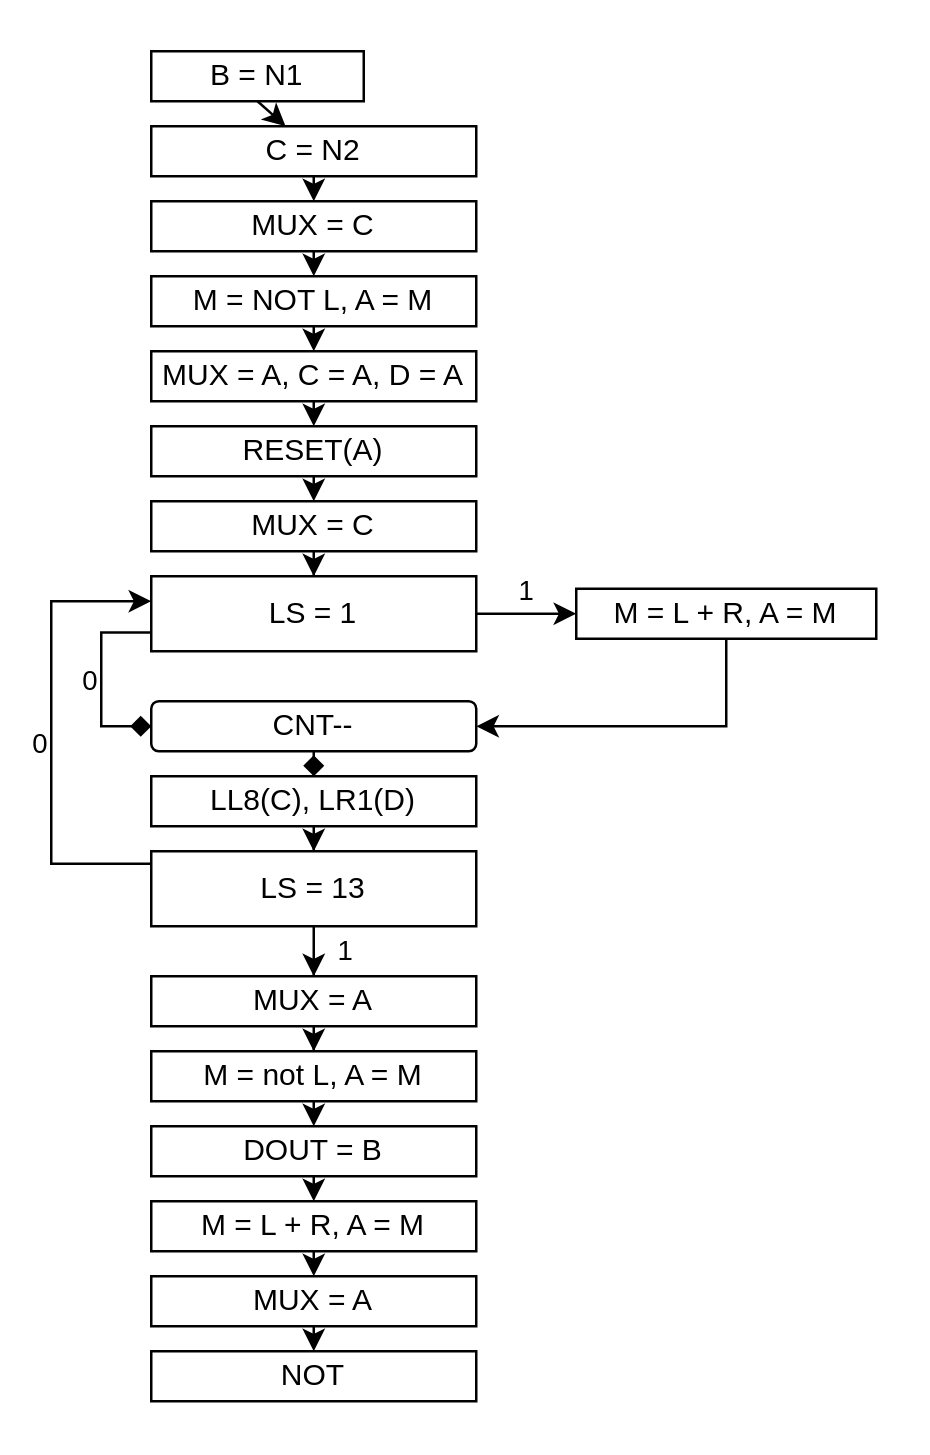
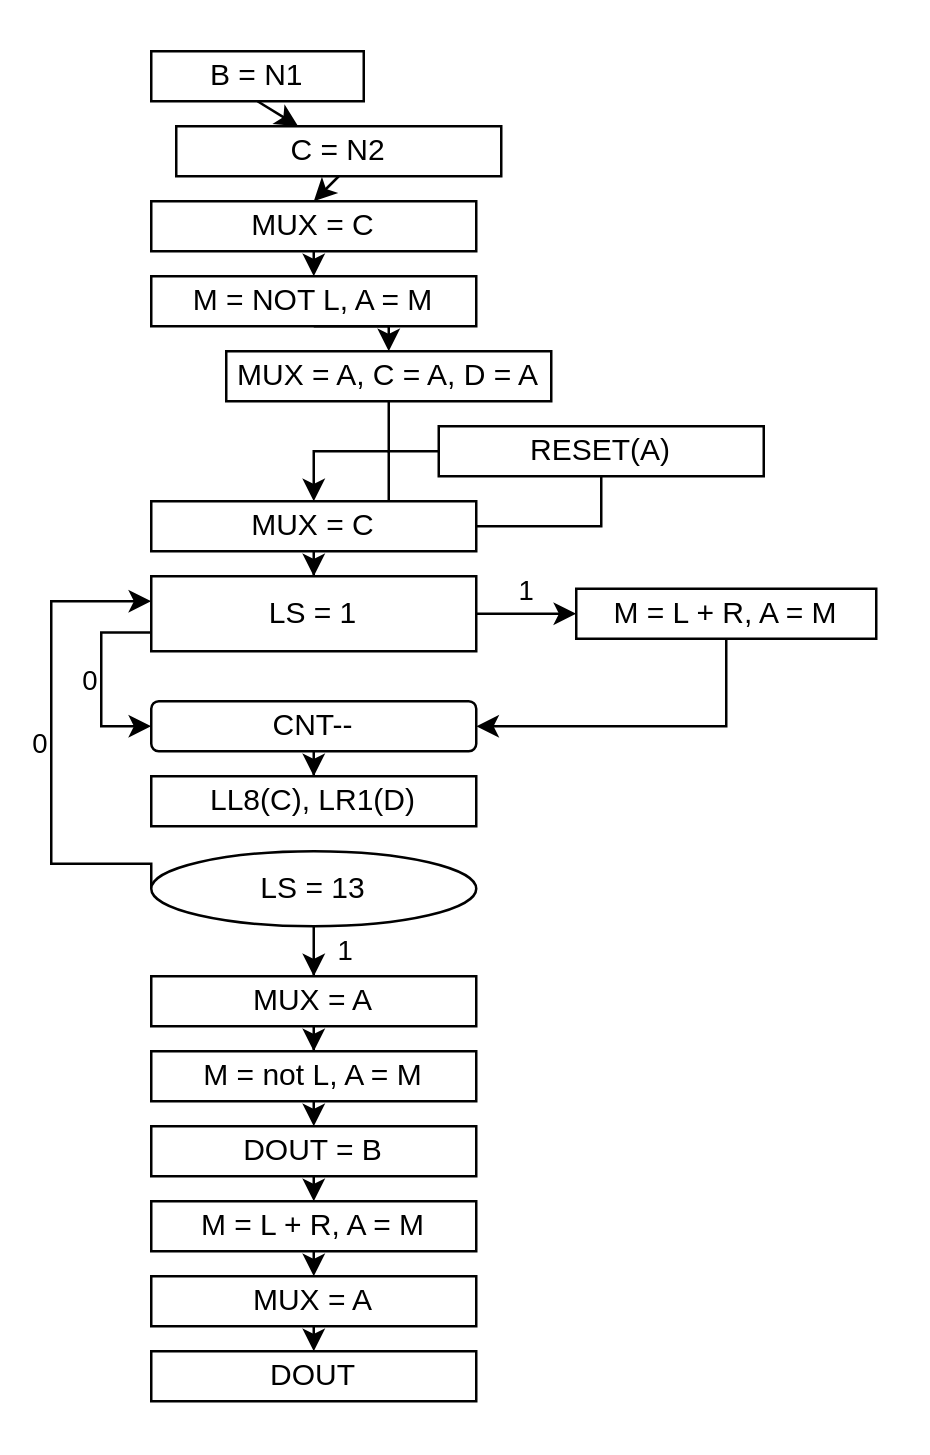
(314, 151) -> (339, 151)
(314, 376) -> (389, 376)
(314, 451) -> (601, 451)
(131, 726) -> (132, 726)
(314, 756) -> (314, 757)
(314, 838) -> none
(314, 889) -> (314, 889)
(314, 1376) -> (314, 1376)
